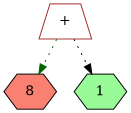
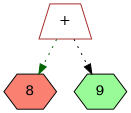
(100, 92) -> (100, 92)
